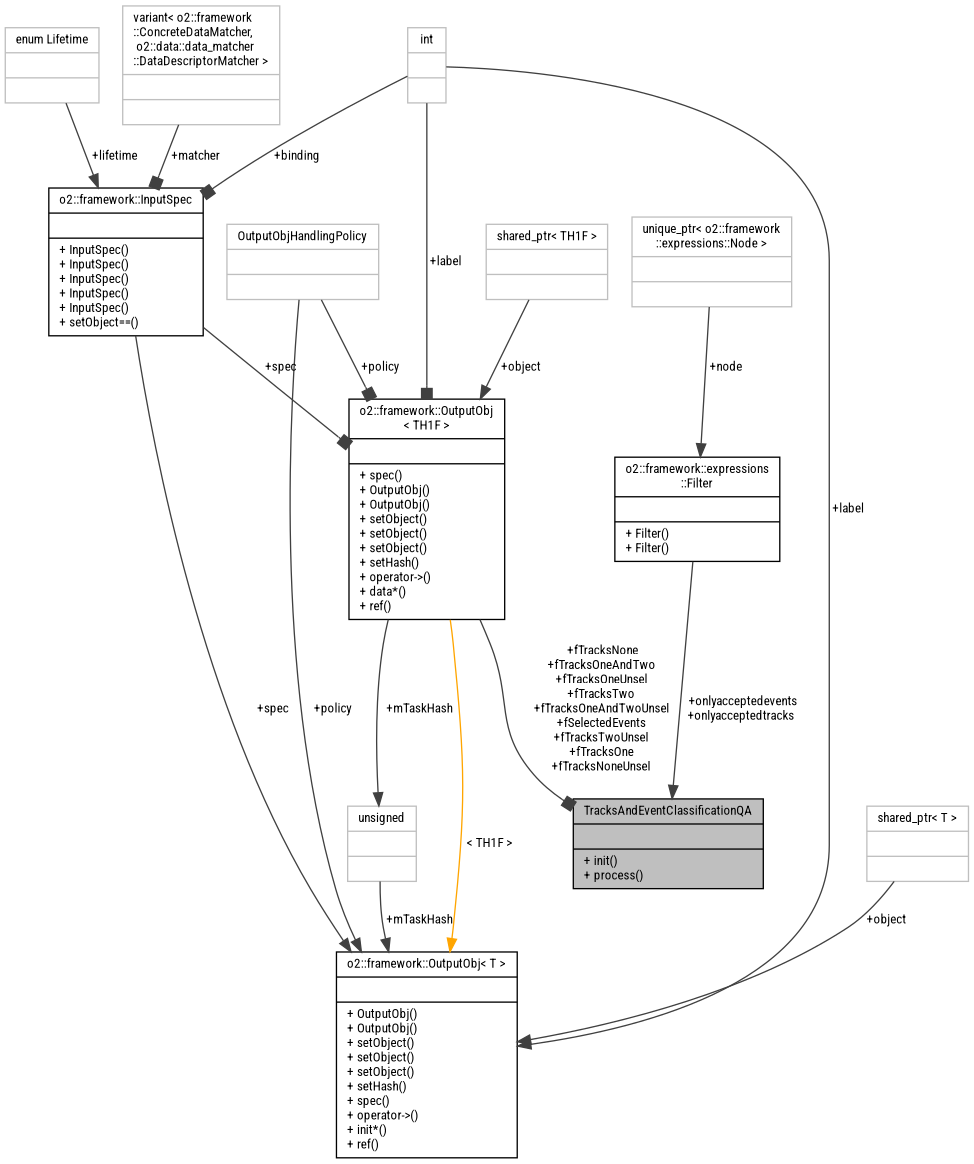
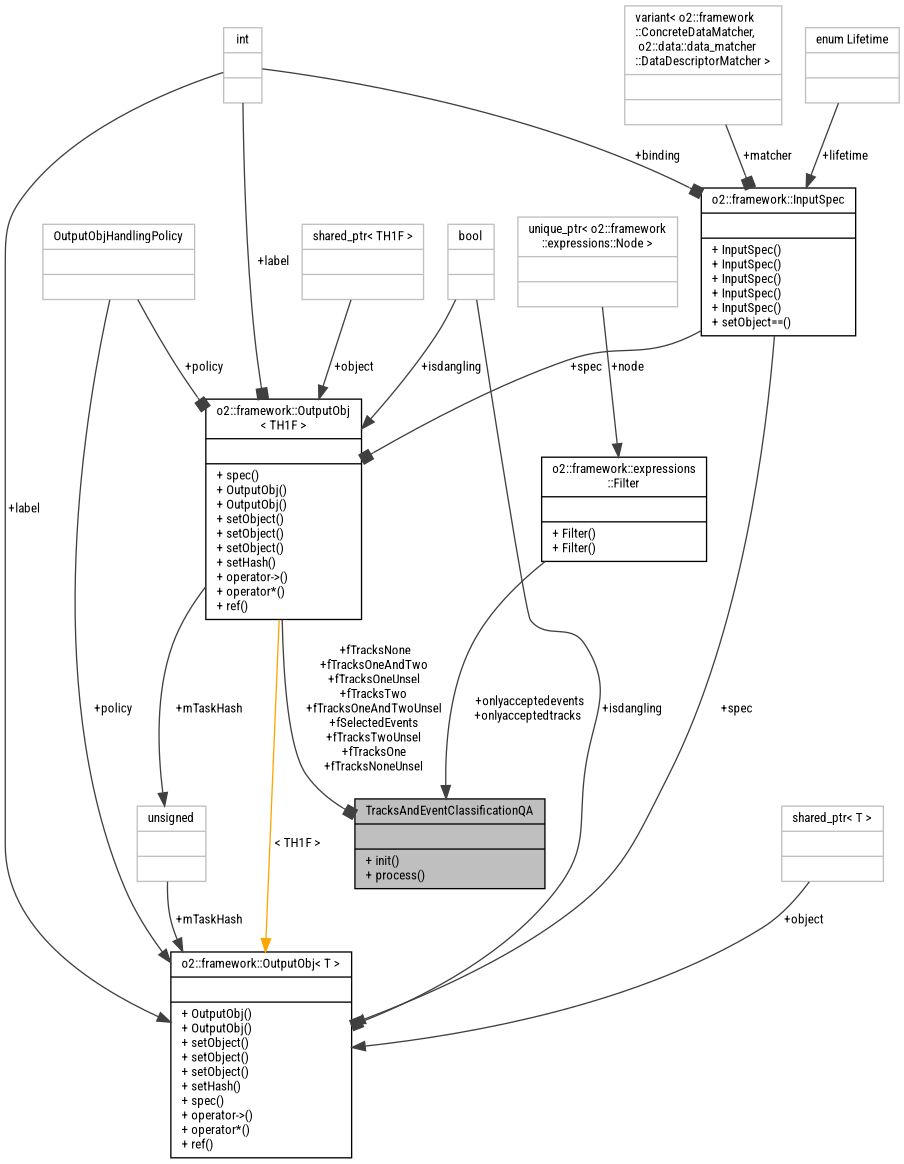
none -> (471, 262)
(383, 592) -> (251, 592)
(367, 1130) -> (216, 1130)
